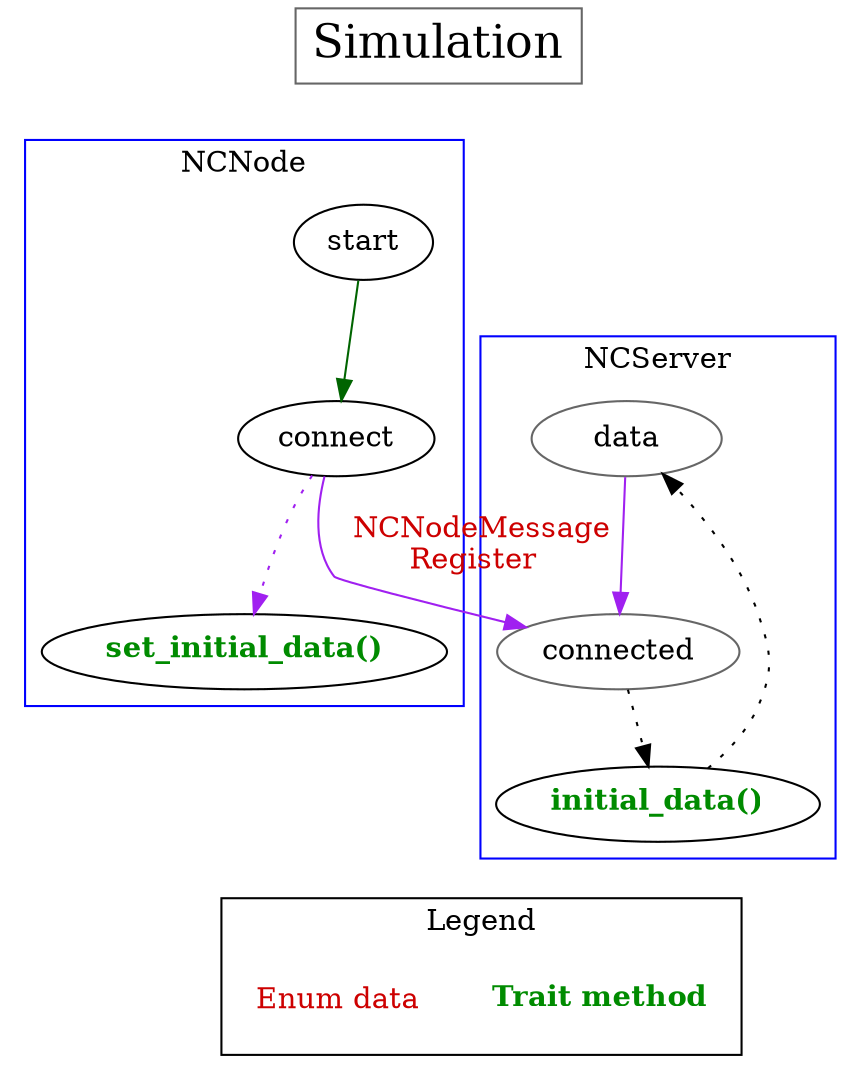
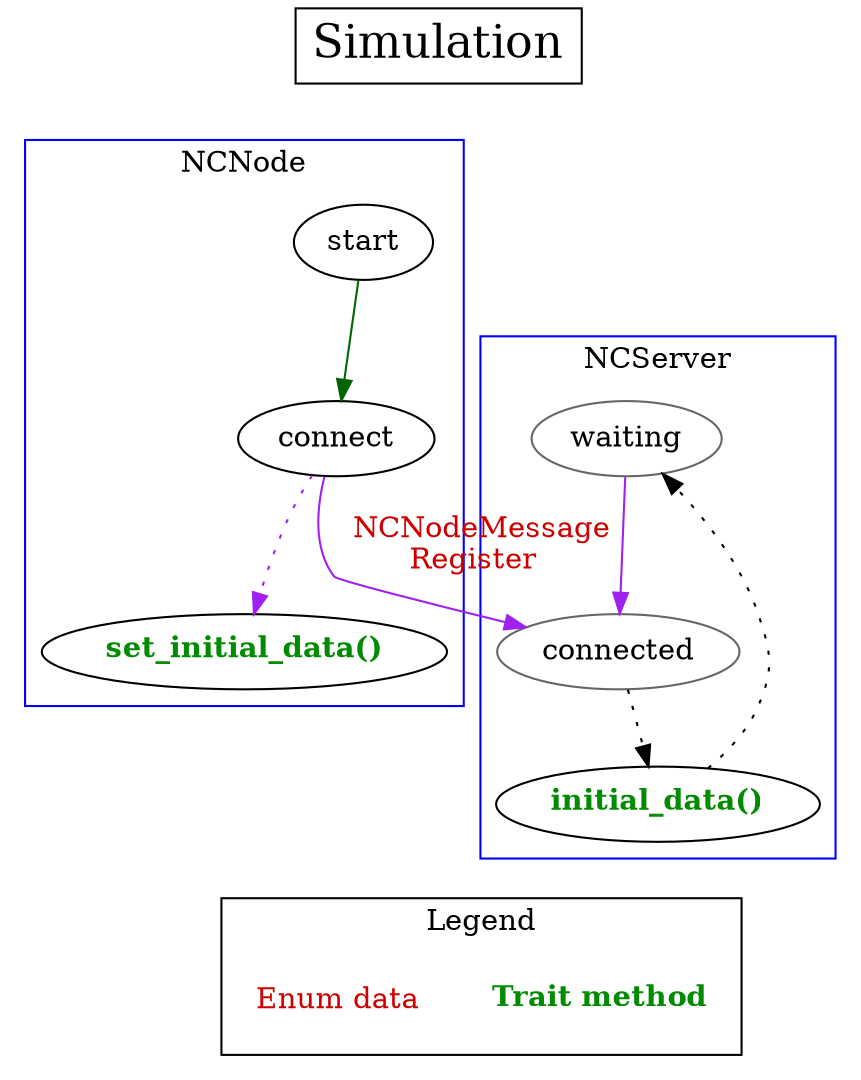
(439, 46) -> (439, 46)
(627, 439) -> (627, 439)
